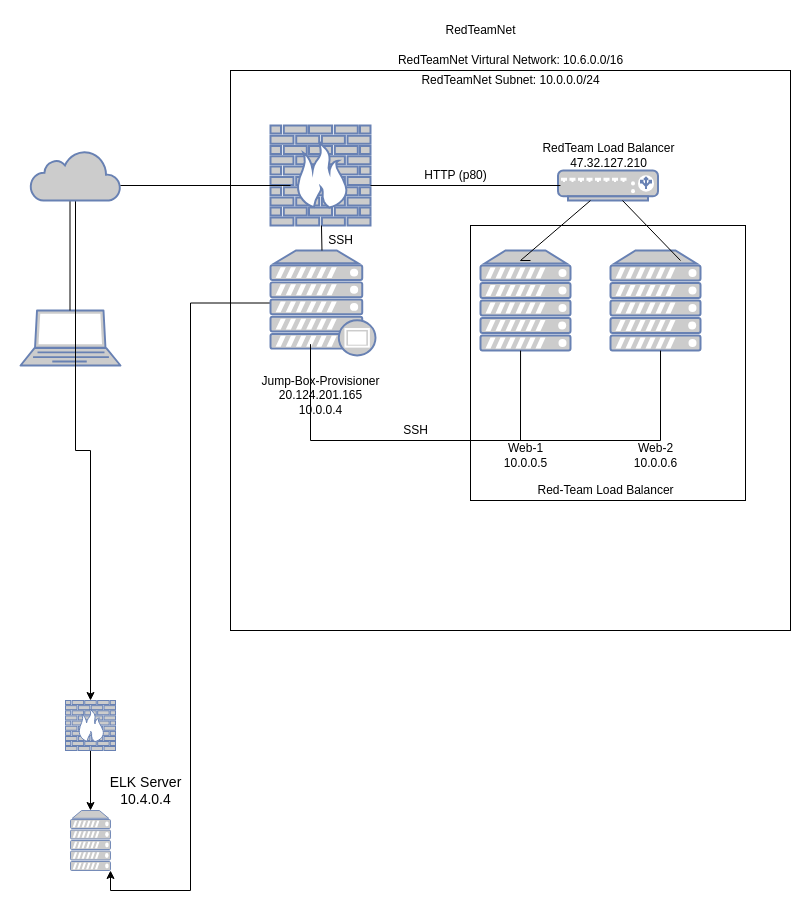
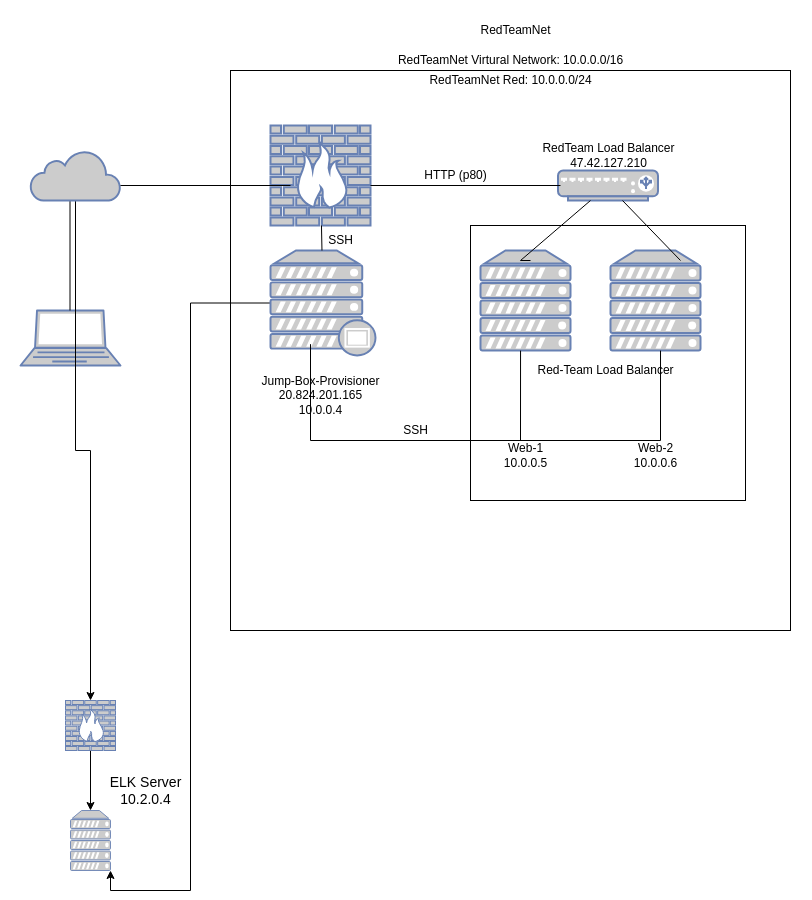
(481, 31) -> (516, 31)
(511, 61) -> (511, 61)
(511, 81) -> (511, 81)
(609, 156) -> (609, 156)
(321, 396) -> (321, 396)
(606, 491) -> (606, 371)
(146, 791) -> (146, 791)
